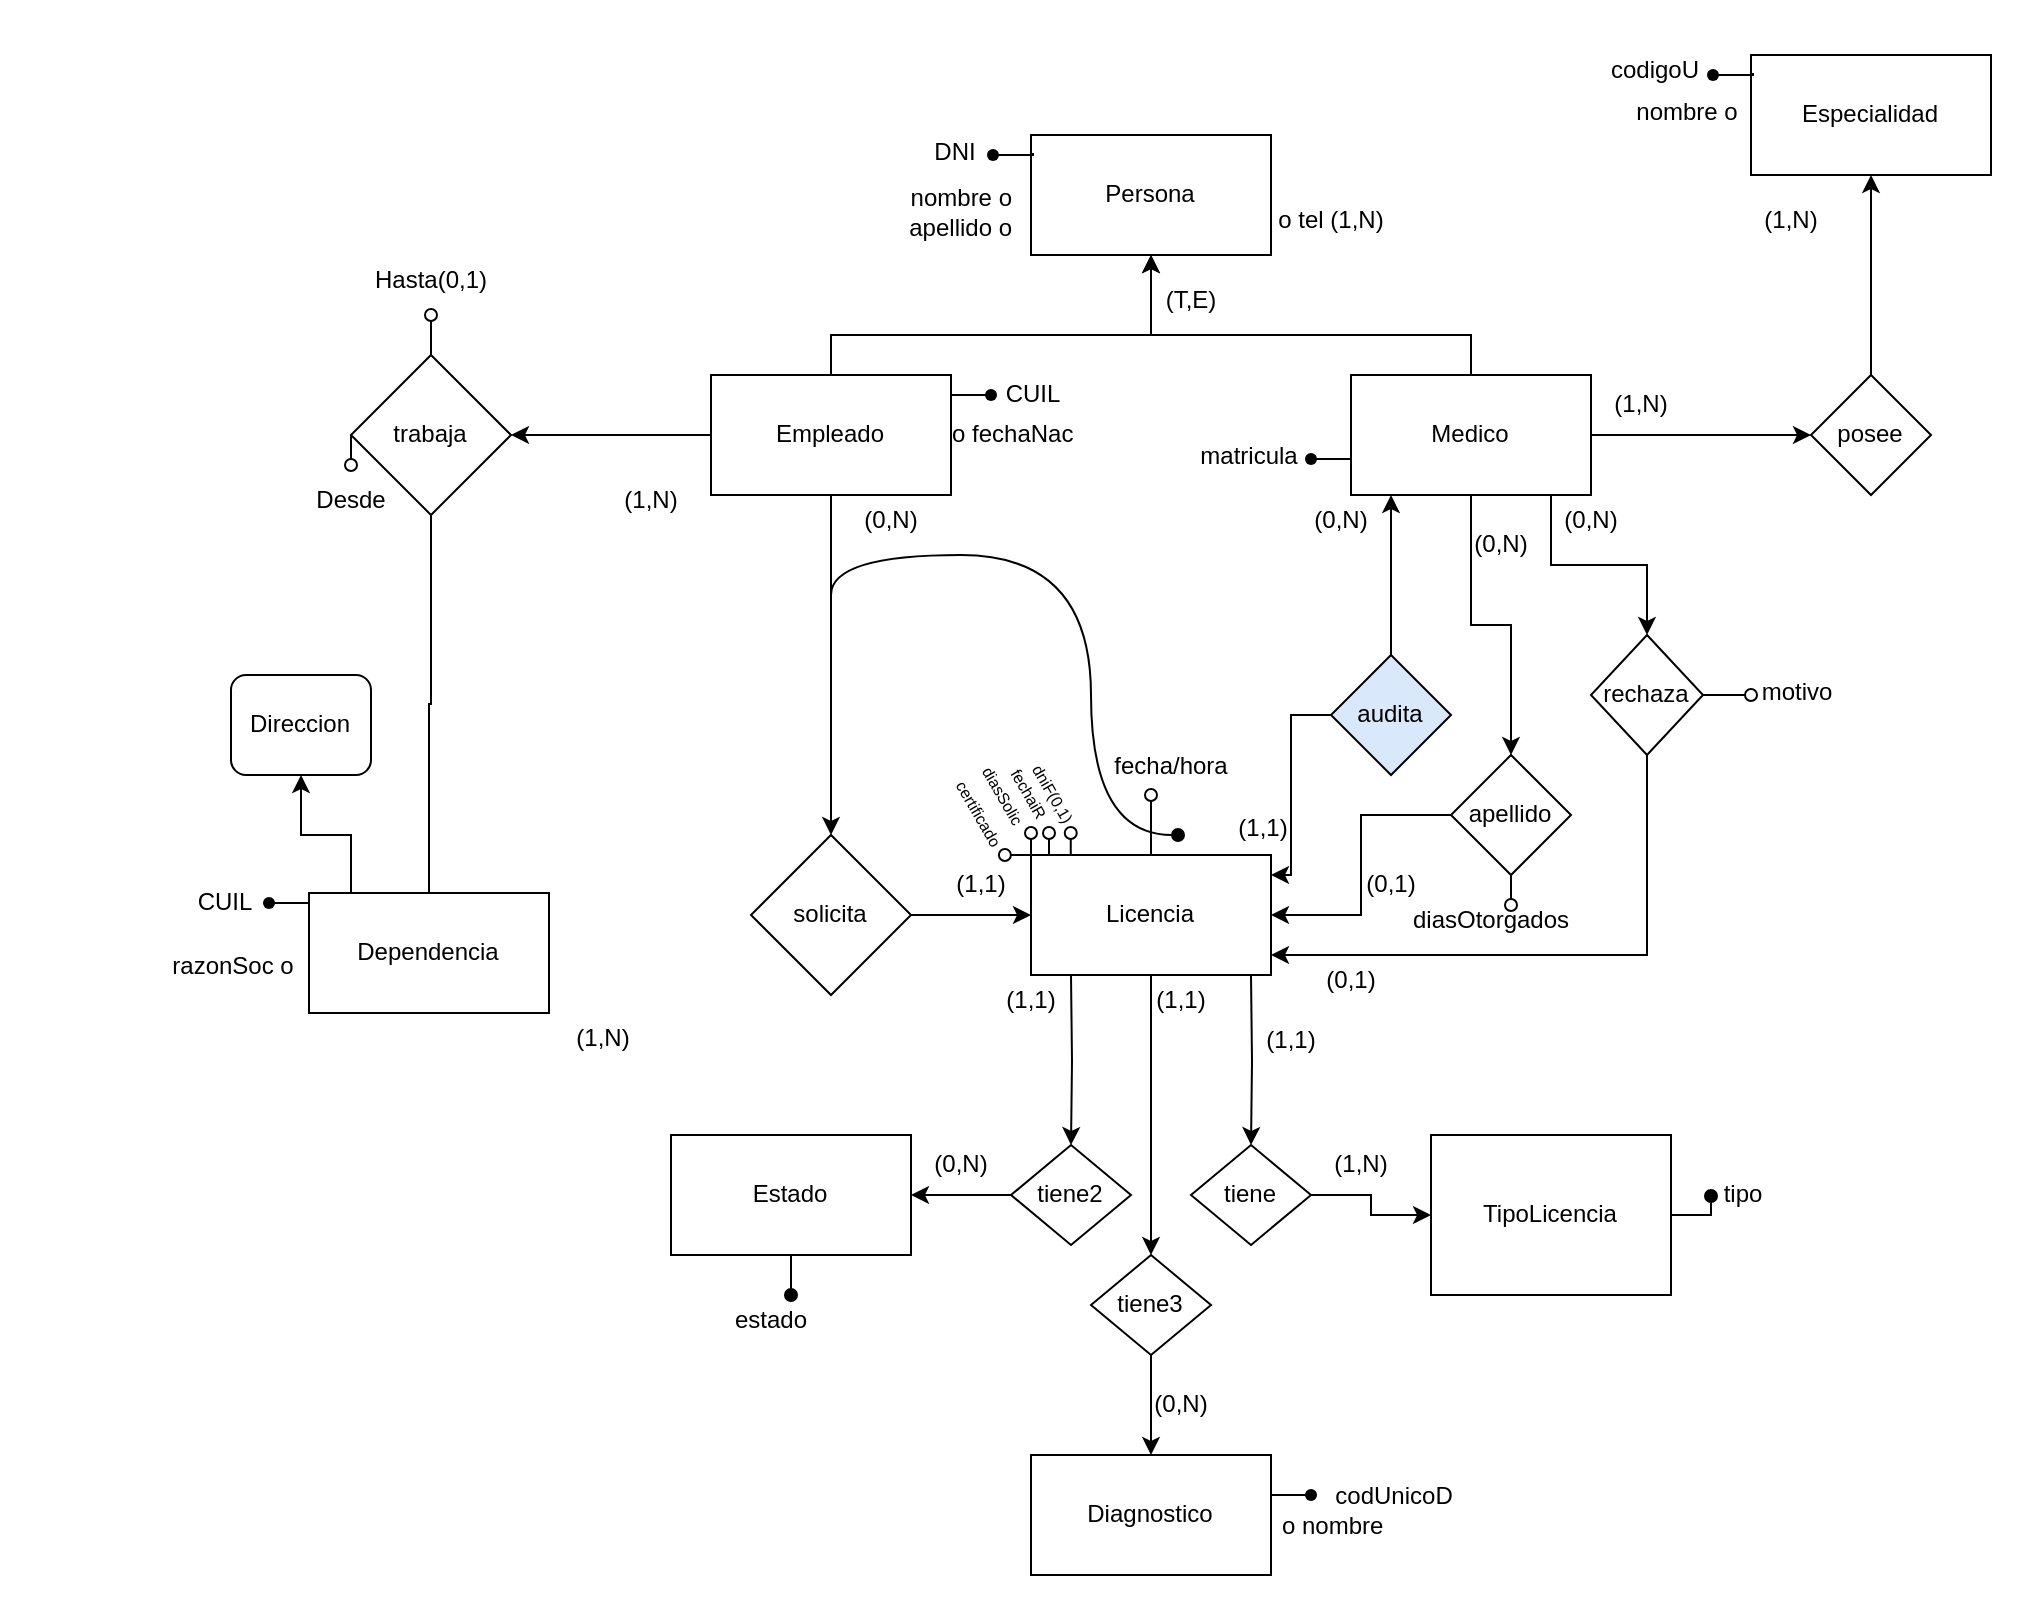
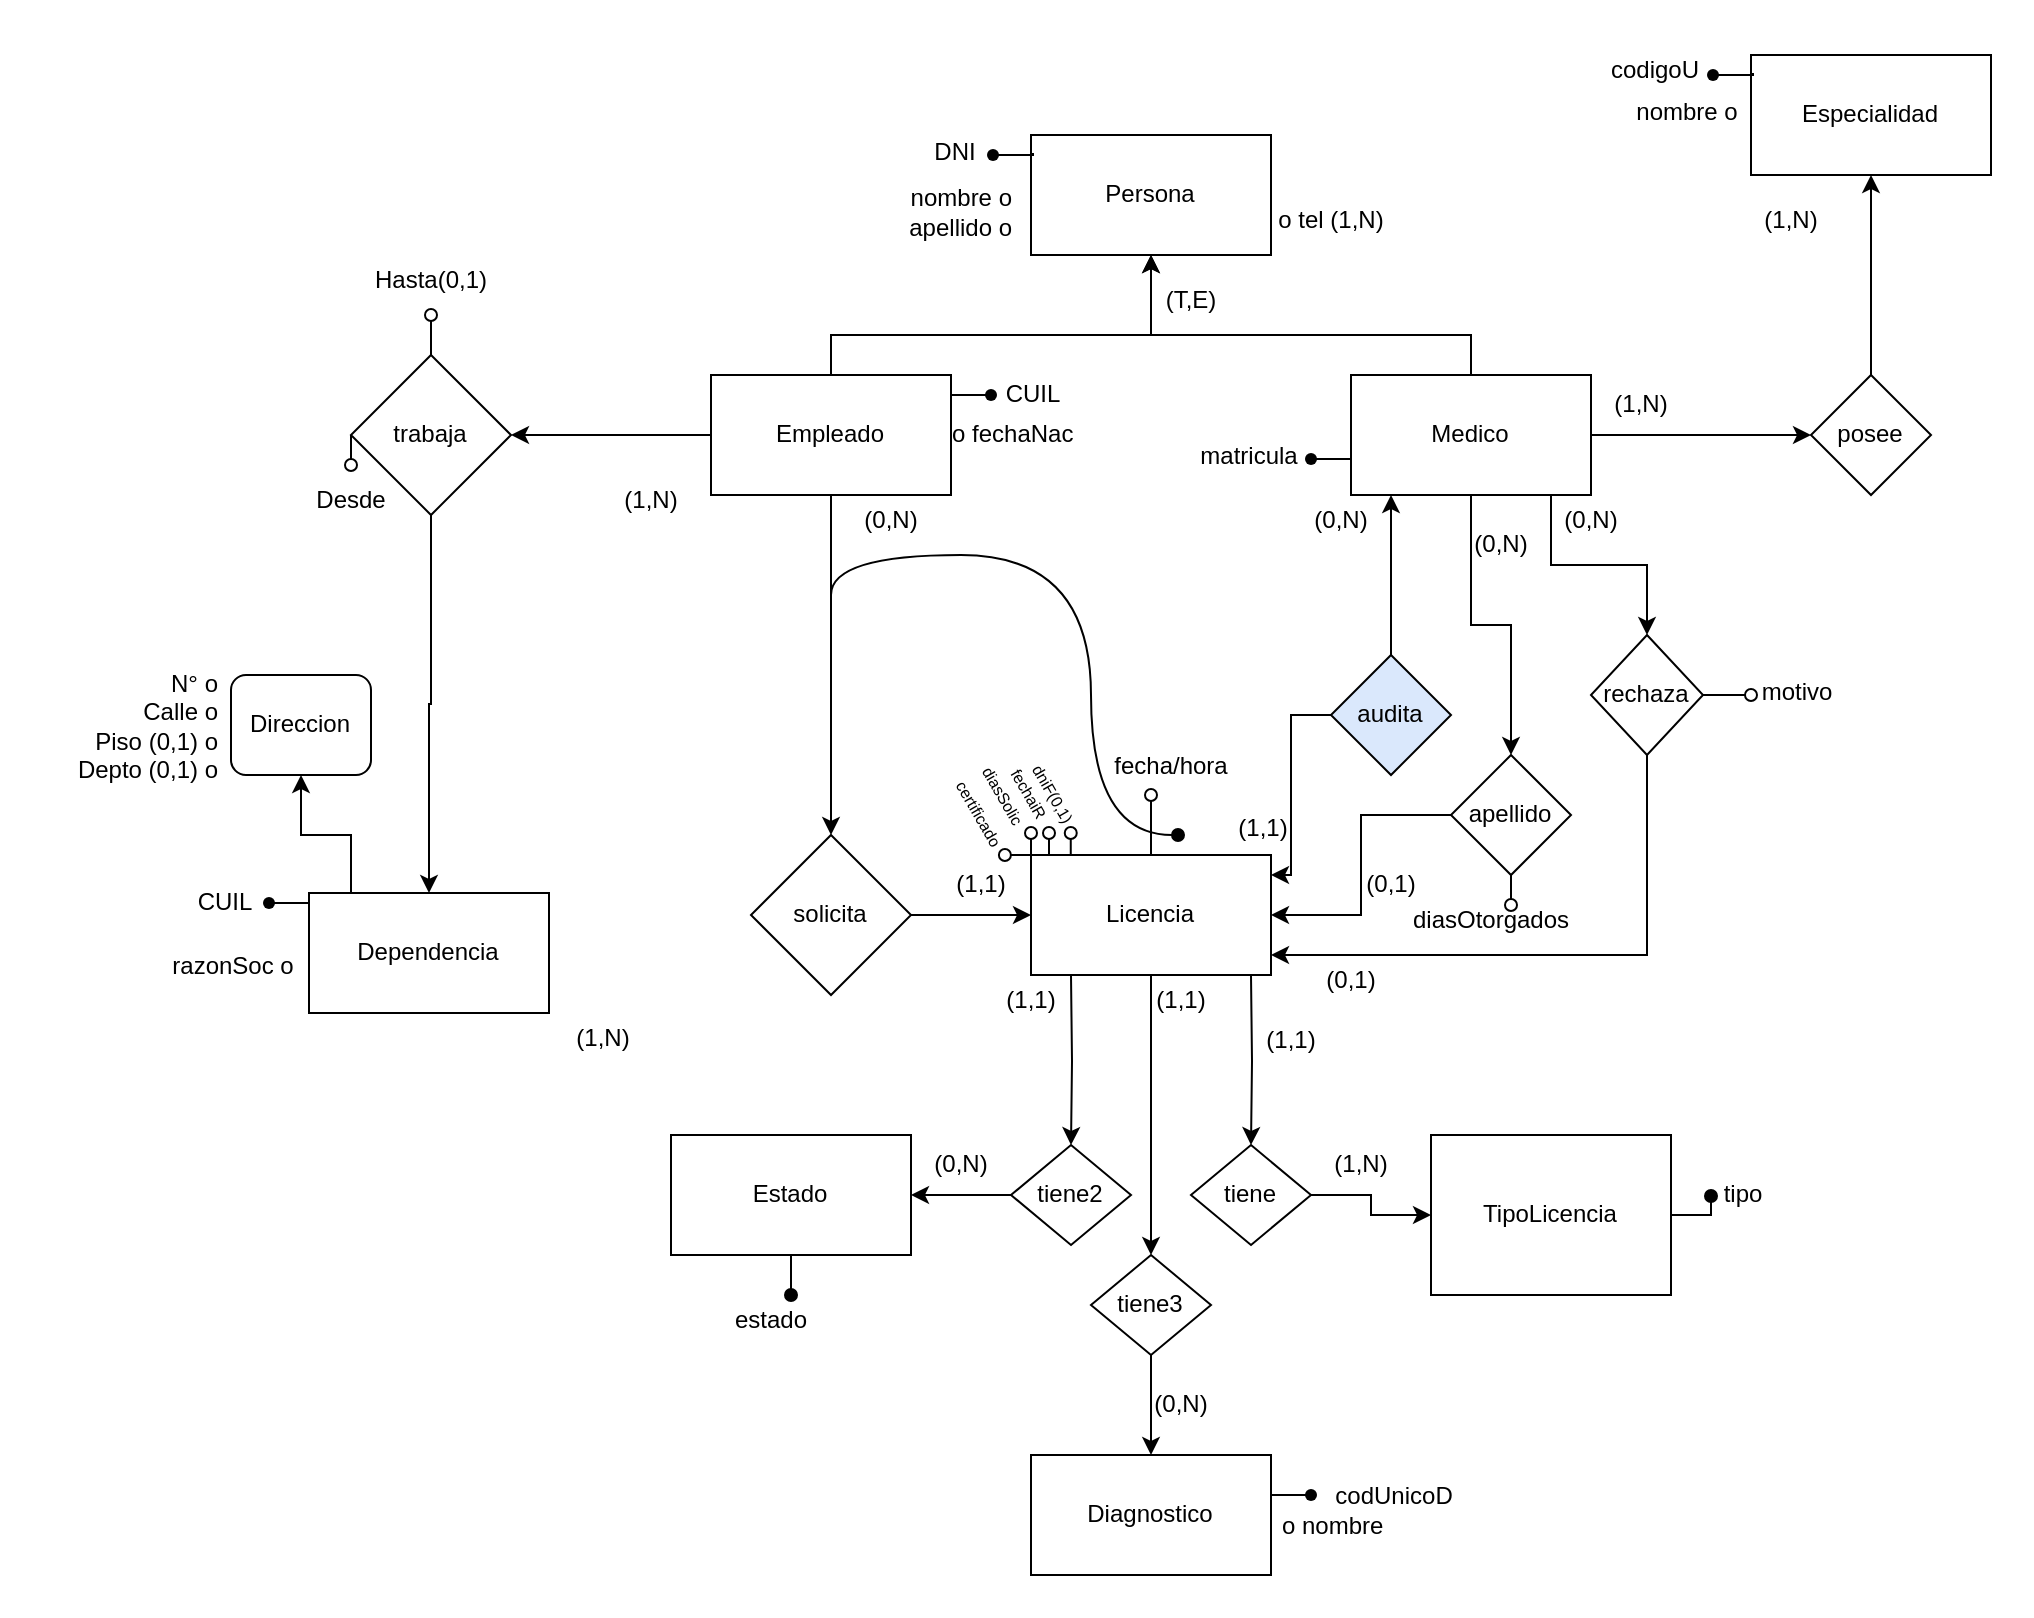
none -> (131, 727)
(429, 883) -> (429, 878)
